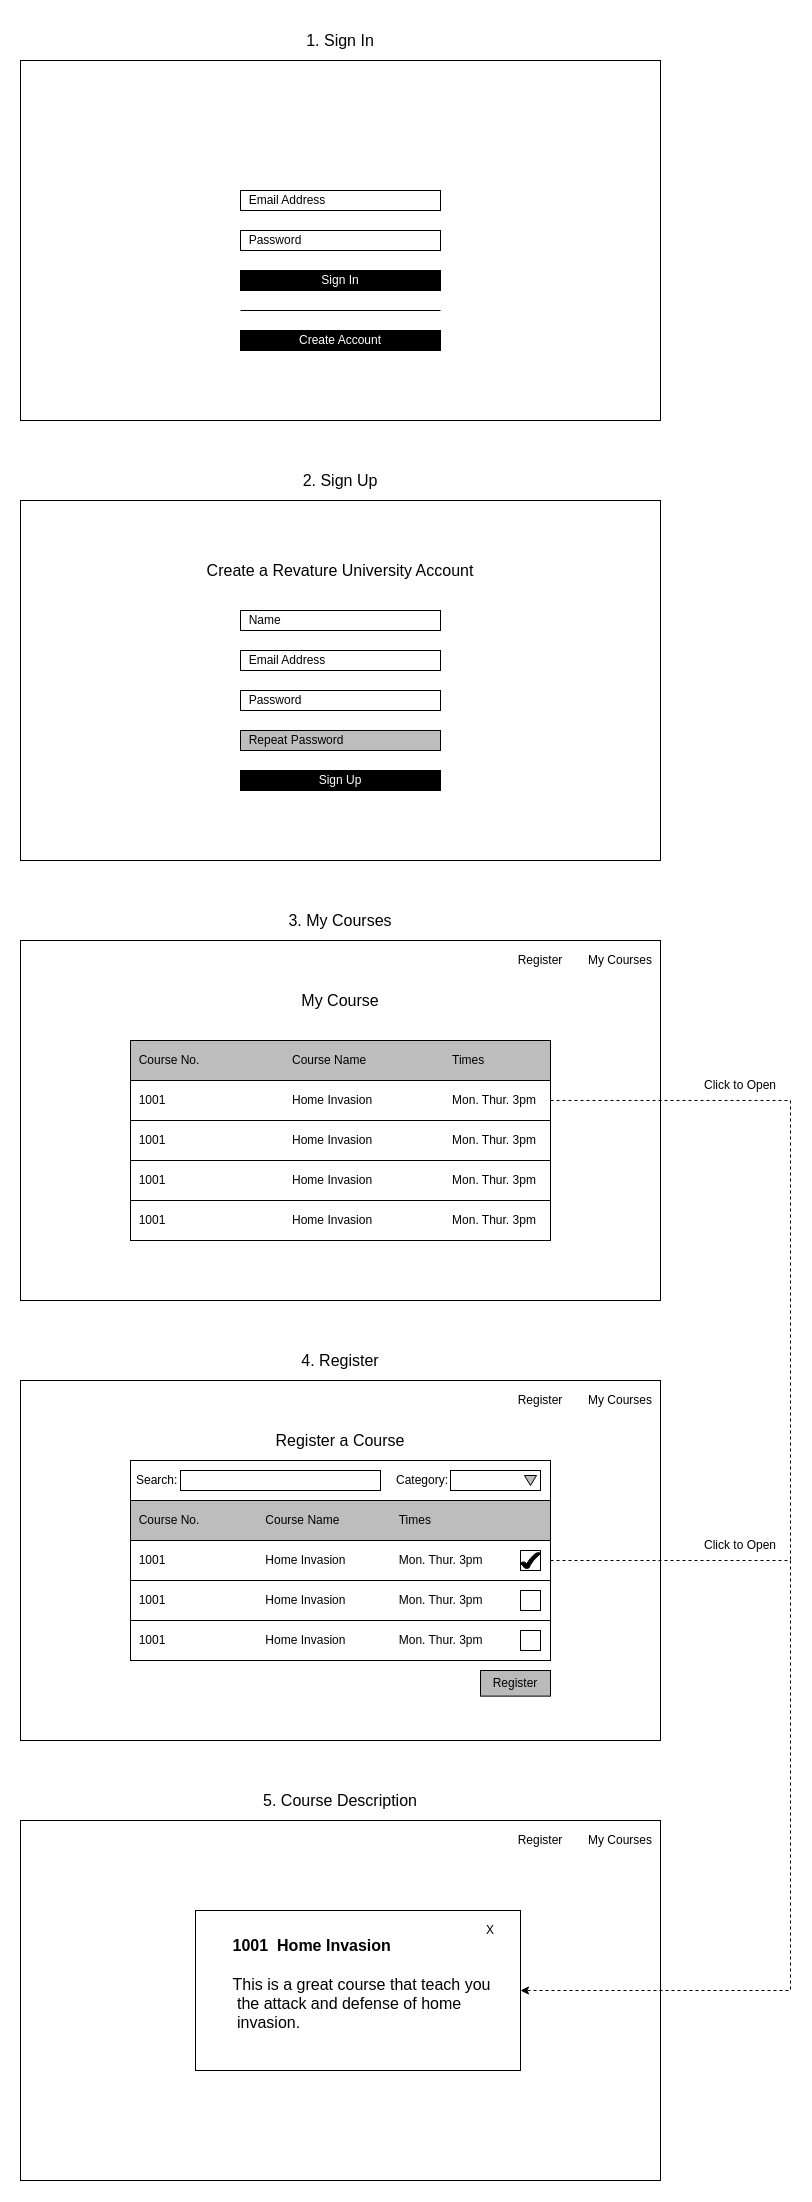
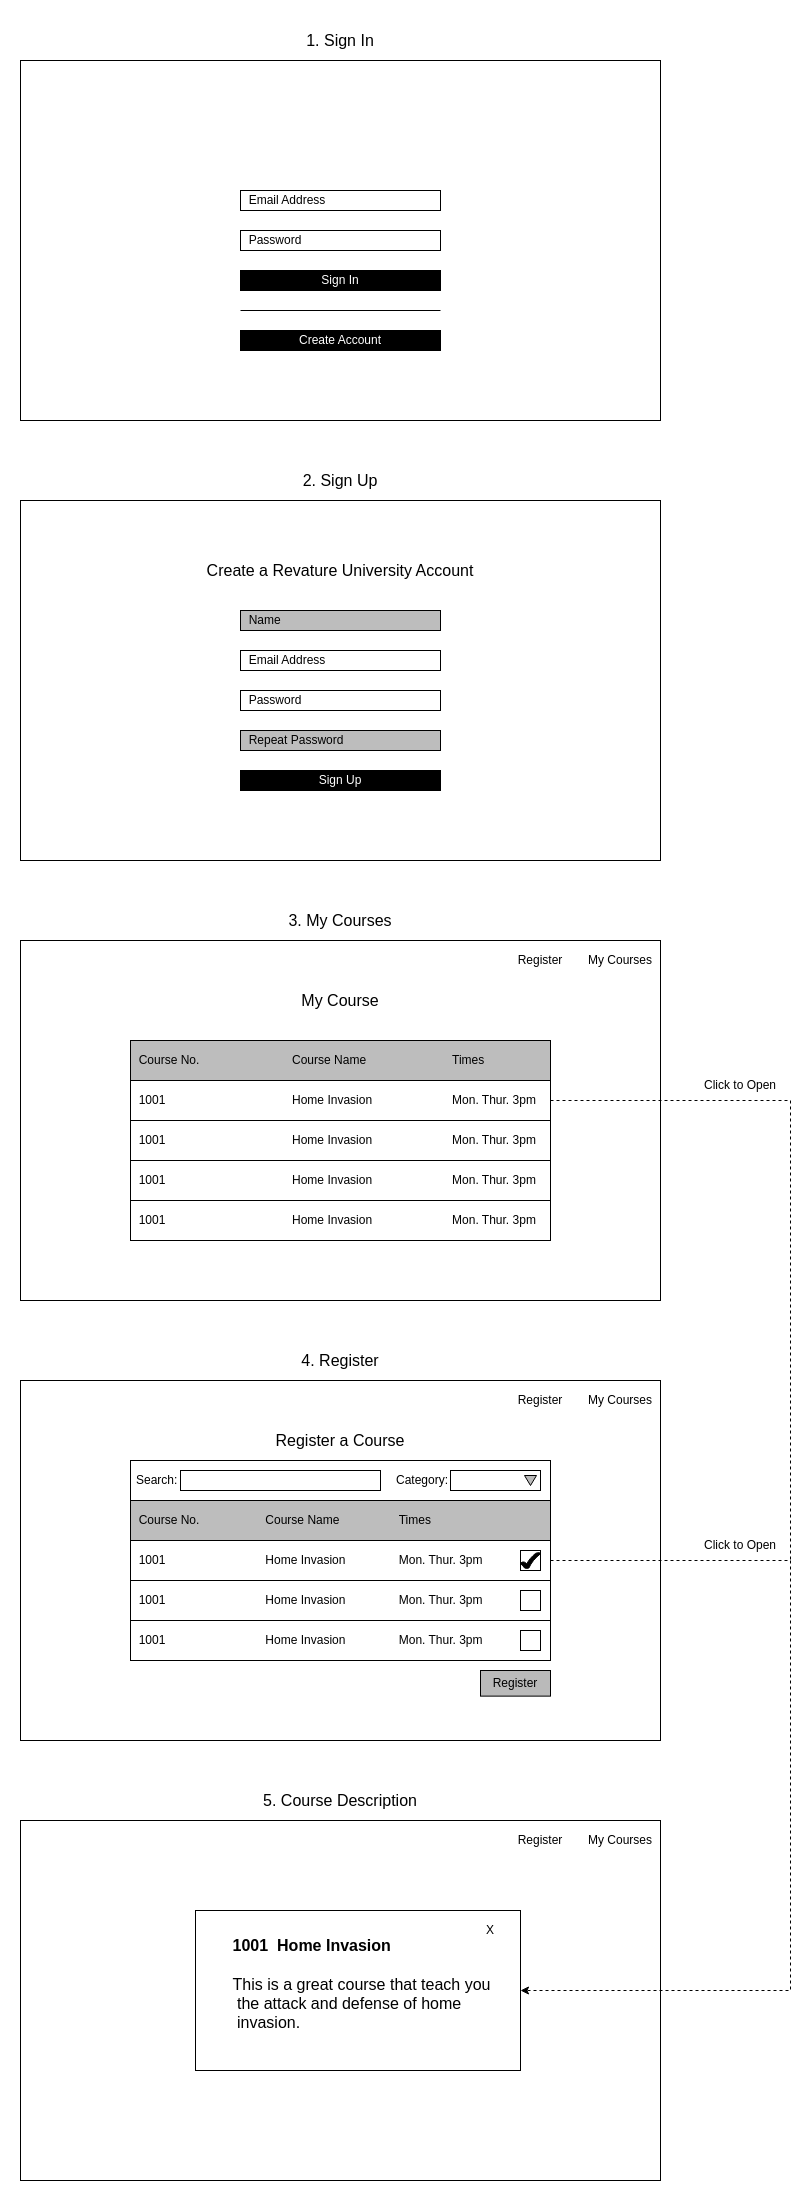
(341, 621) -> (341, 621)
